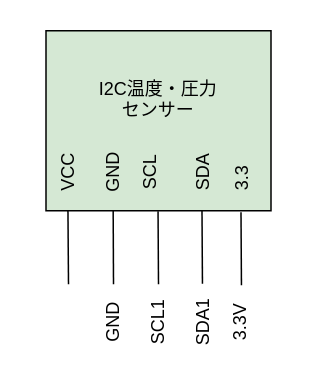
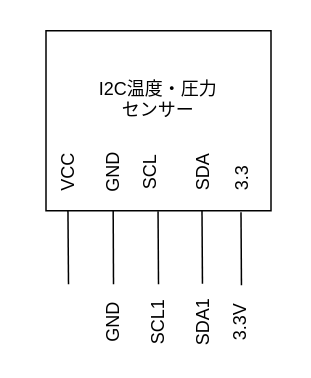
(158, 121) -> (158, 121)
